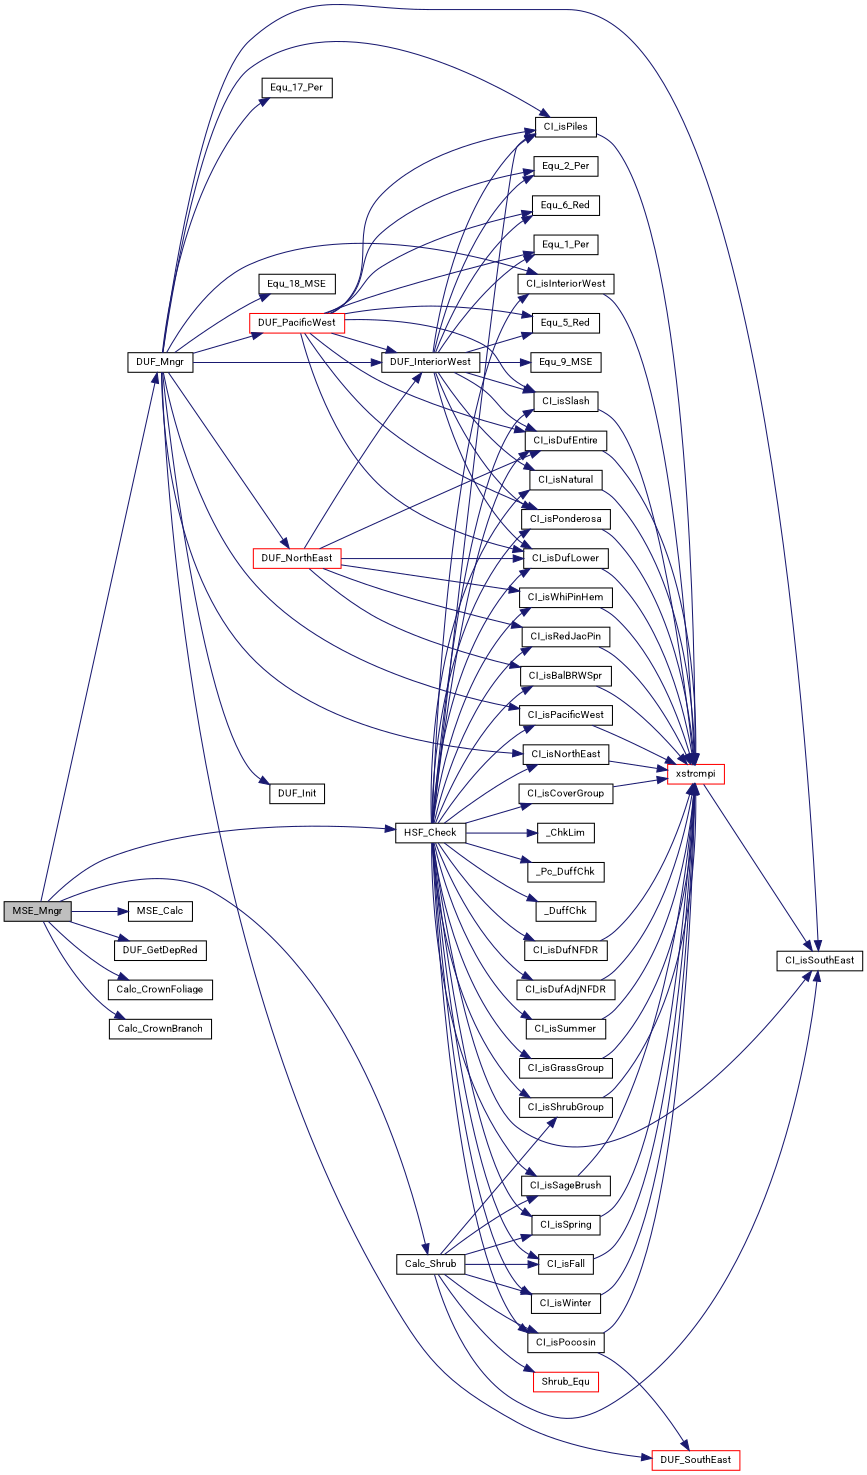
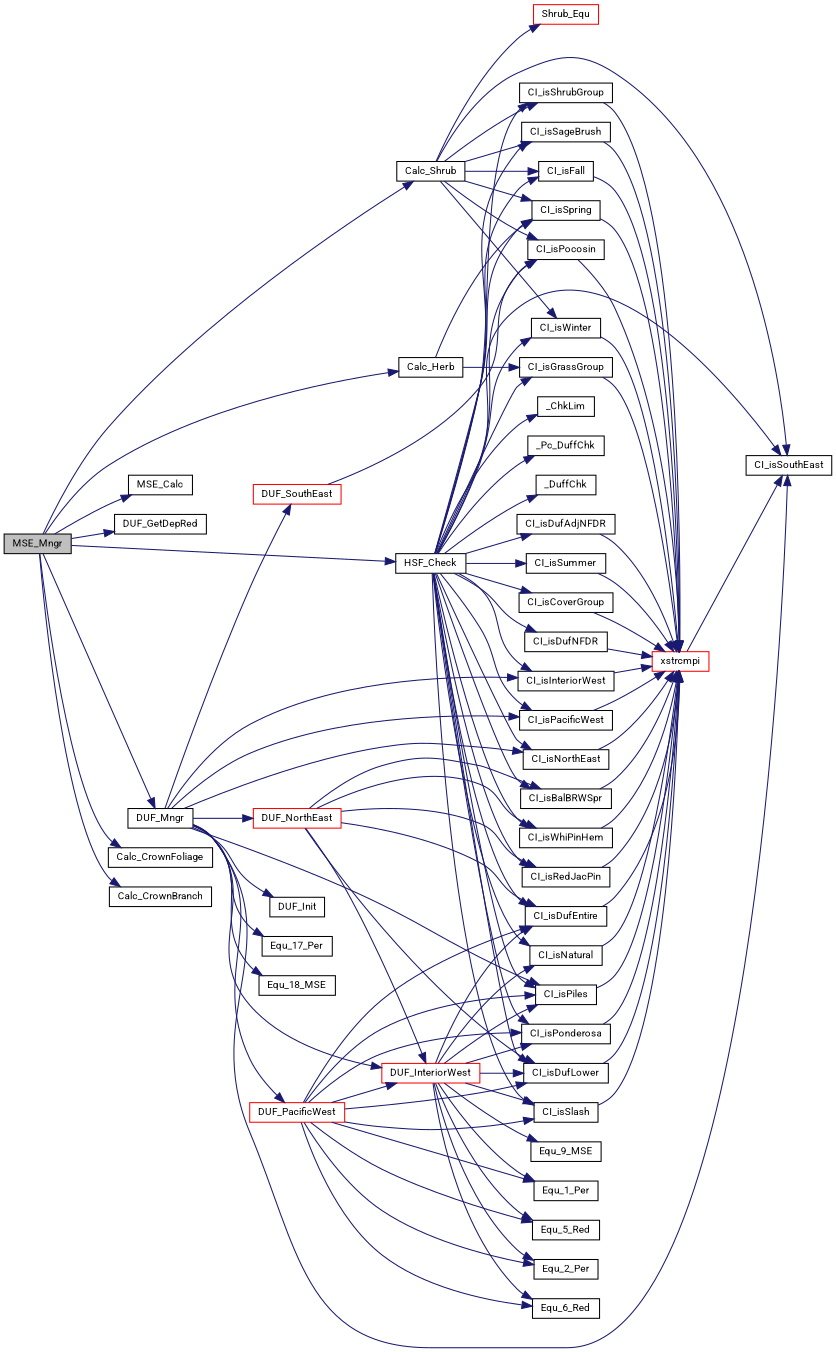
(431, 363) -> (431, 1073)
none -> (431, 367)
(646, 1392) -> (464, 404)
